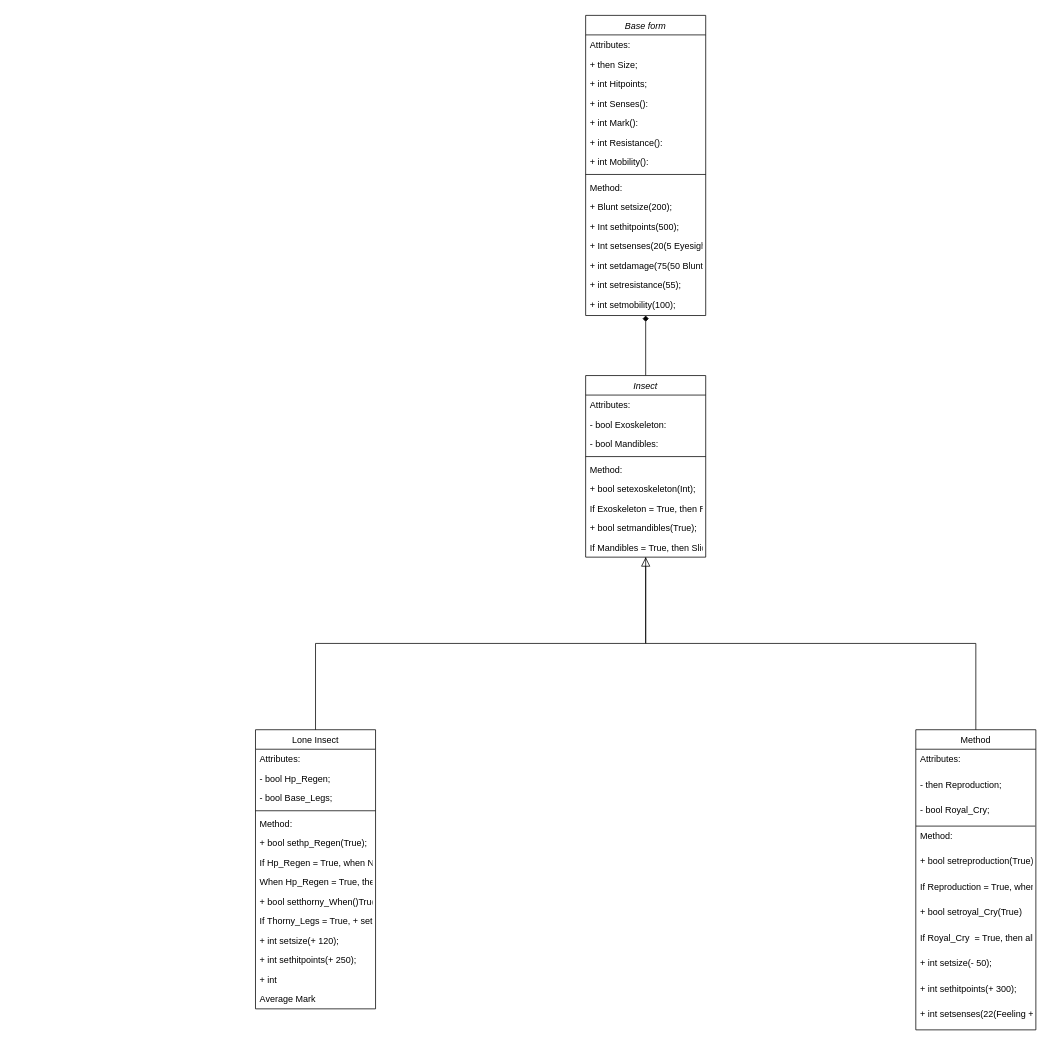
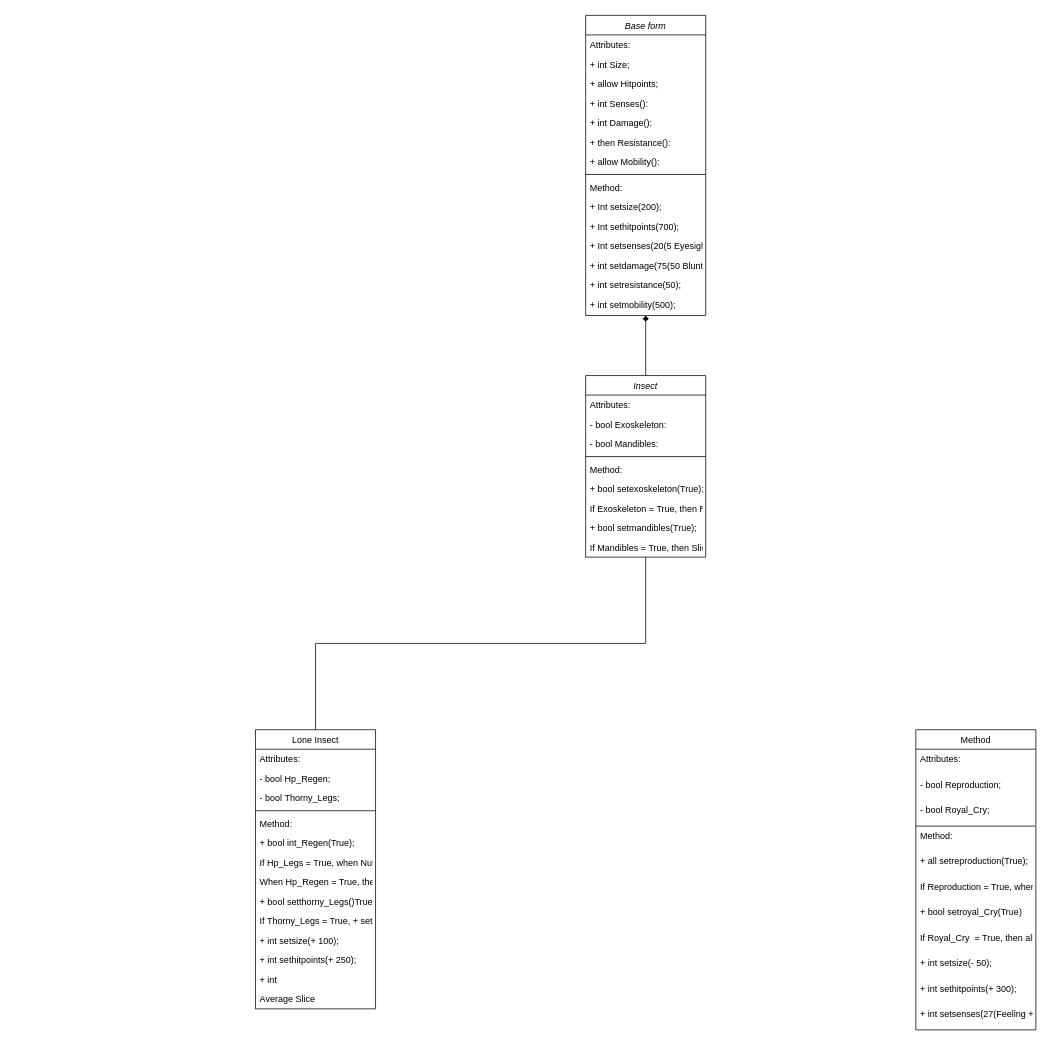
(615, 65) -> (611, 65)
(623, 84) -> (627, 84)
(618, 123) -> (623, 123)
(632, 143) -> (635, 143)
(624, 162) -> (628, 162)
(637, 207) -> (633, 207)
(644, 227) -> (644, 227)
(644, 285) -> (644, 285)
(639, 305) -> (639, 305)
(652, 489) -> (654, 489)
(854, 643) -> none
(965, 785) -> (964, 785)
(298, 798) -> (303, 798)
(318, 843) -> (312, 843)
(987, 861) -> (983, 861)
(336, 863) -> (333, 863)
(325, 902) -> (325, 902)
(355, 921) -> (355, 921)
(305, 941) -> (305, 941)
(289, 999) -> (289, 999)
(991, 1014) -> (991, 1014)
